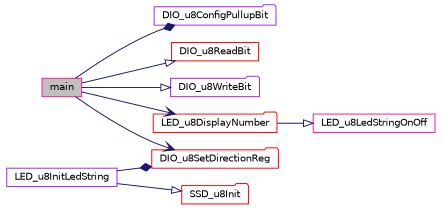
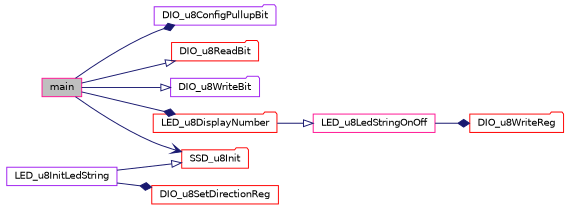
(215, 52) -> (215, 52)
(124, 102) -> (123, 102)
none -> (517, 123)
(119, 125) -> (122, 126)
(215, 159) -> (215, 195)
